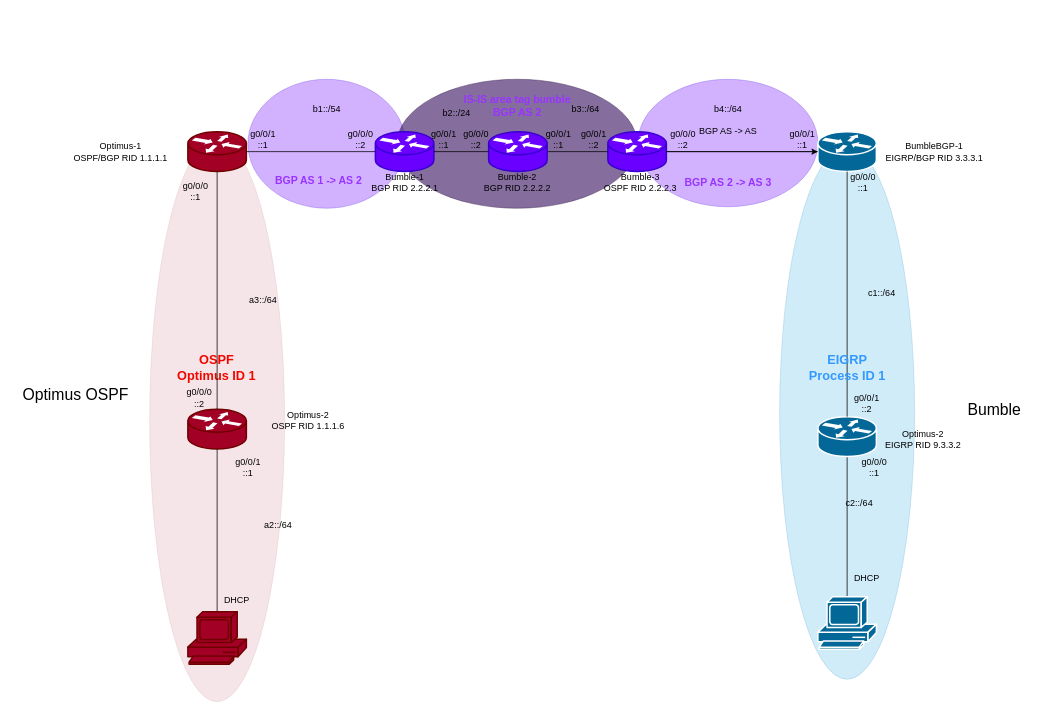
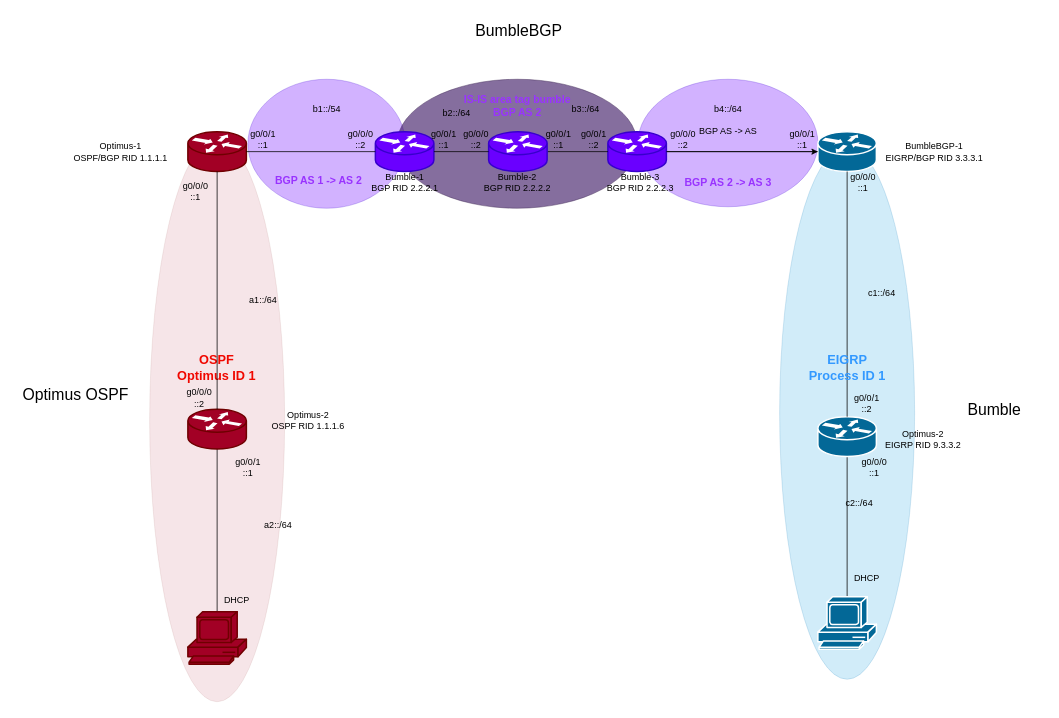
none -> (519, 30)
(457, 113) -> (457, 113)
(641, 183) -> (641, 183)
(263, 300) -> (263, 300)
